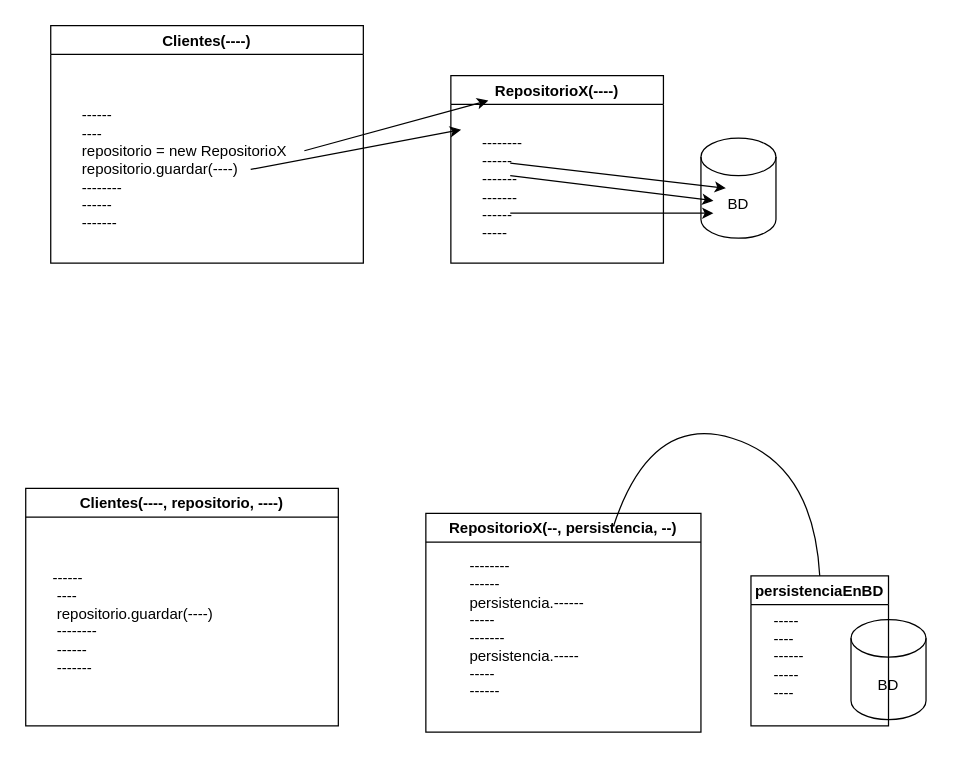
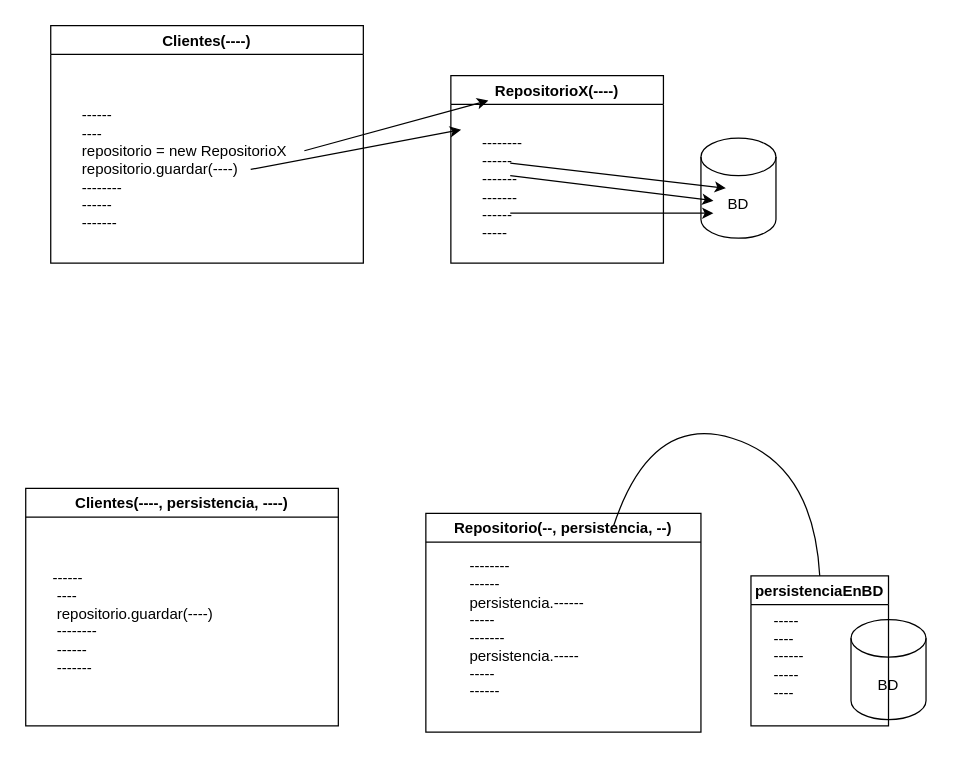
(181, 503) -> (181, 503)
(563, 528) -> (563, 528)
